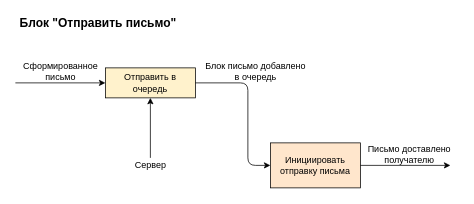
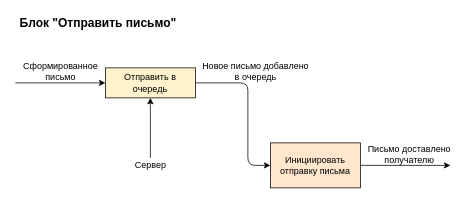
(256, 72) -> (256, 72)
